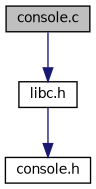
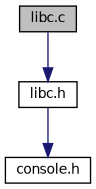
(48, 19) -> (48, 19)
